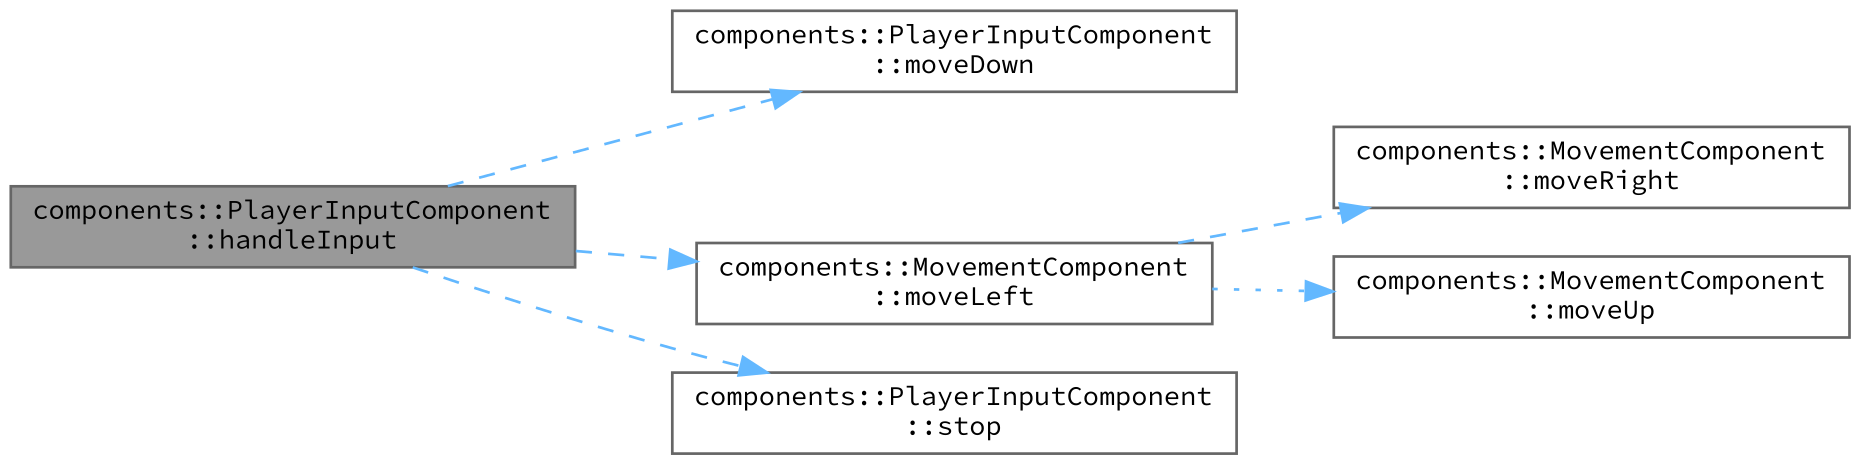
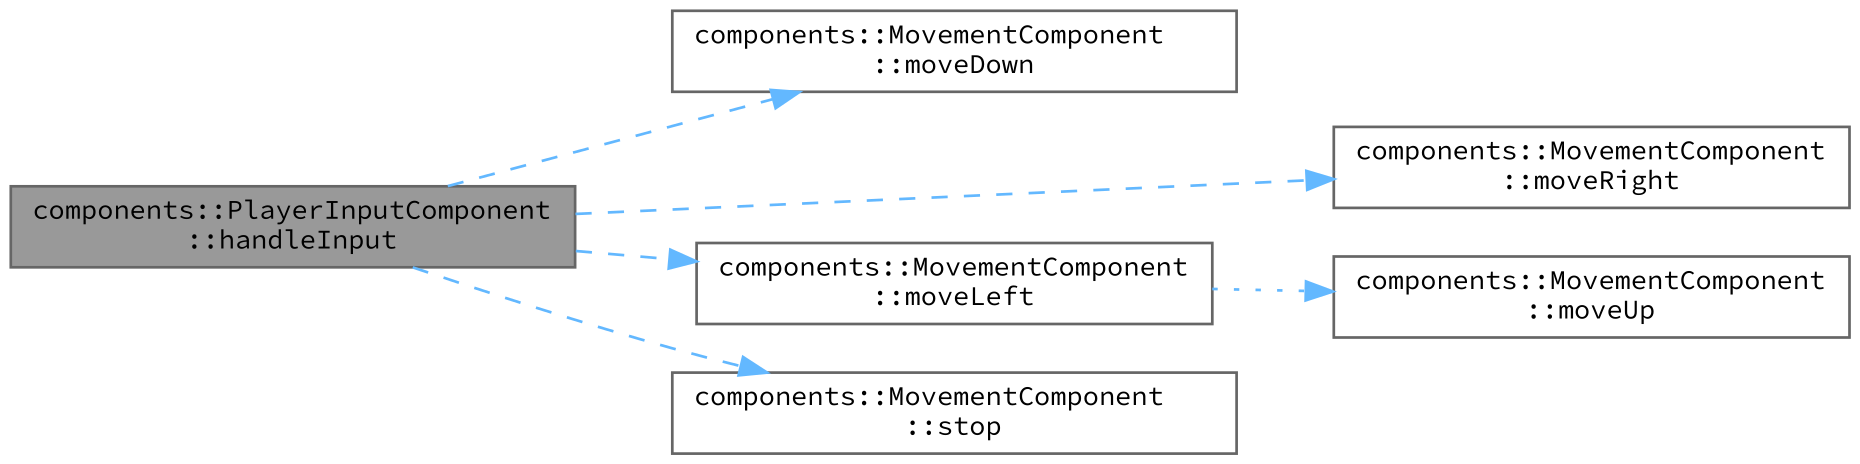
(954, 51) -> (954, 51)
(1260, 228) -> (941, 197)
(954, 413) -> (954, 413)
